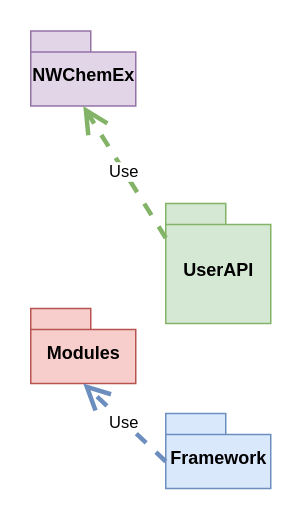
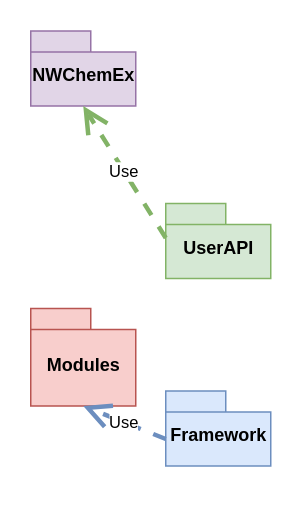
(218, 263) -> (218, 241)
(83, 346) -> (83, 357)
(218, 451) -> (218, 428)
